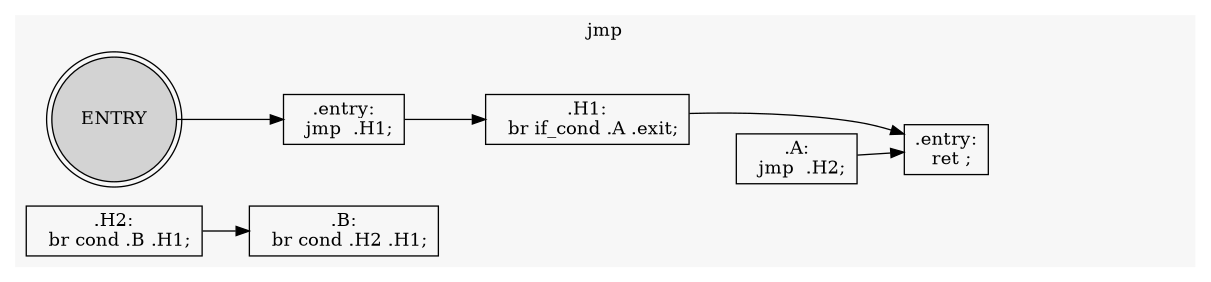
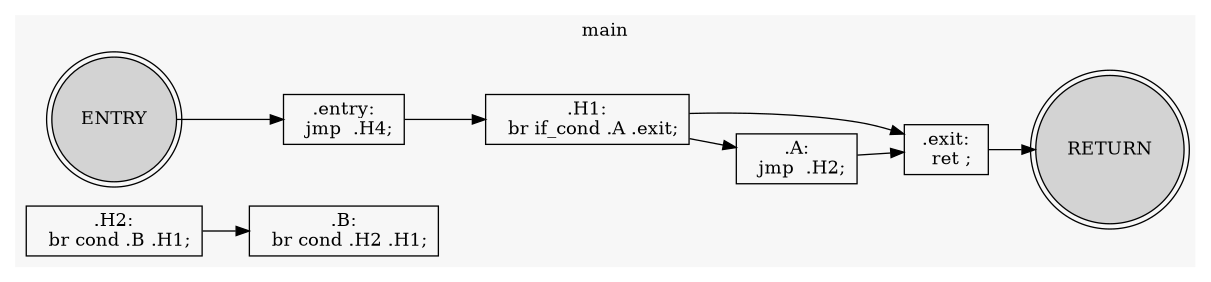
(605, 31) -> (605, 31)
(344, 119) -> (344, 119)
none -> (706, 142)
(946, 150) -> (946, 150)
none -> (1110, 150)
